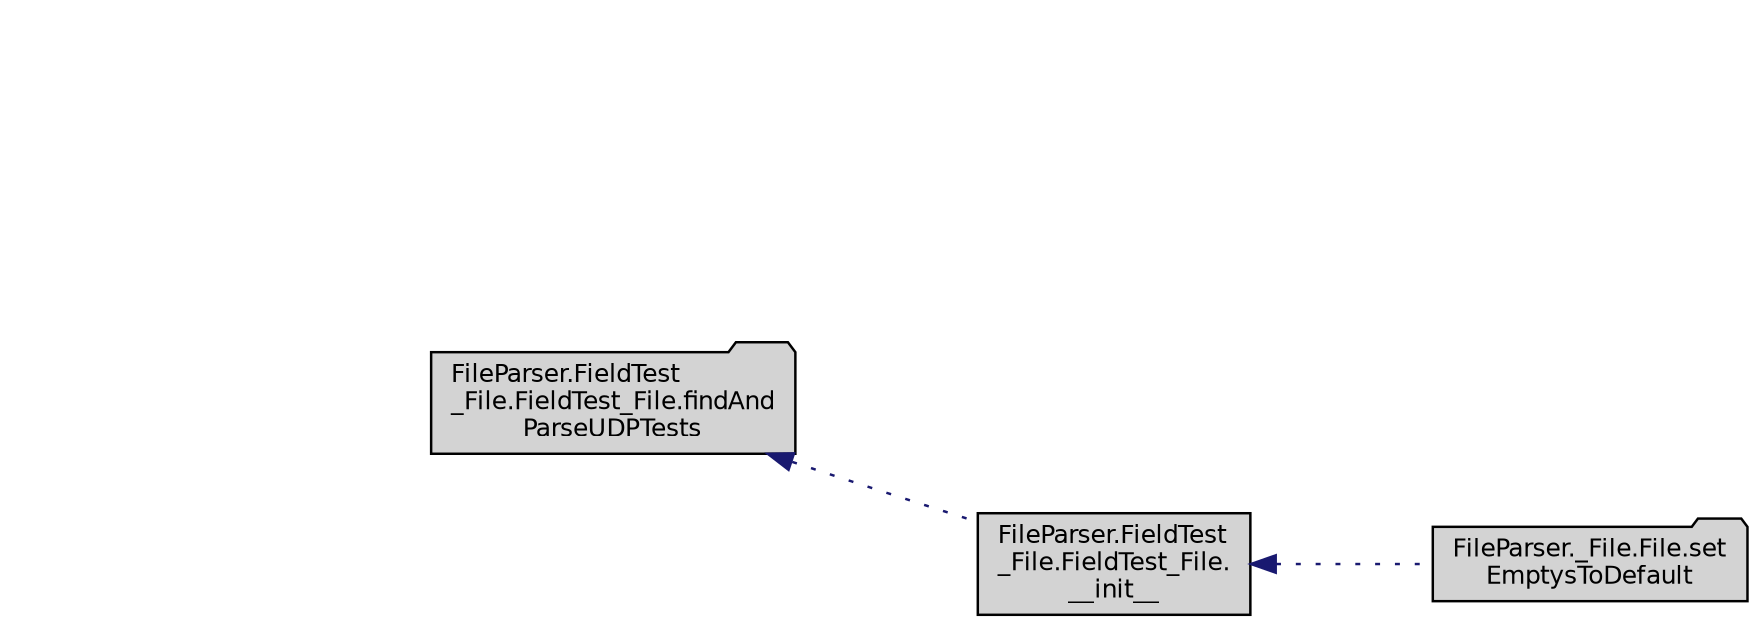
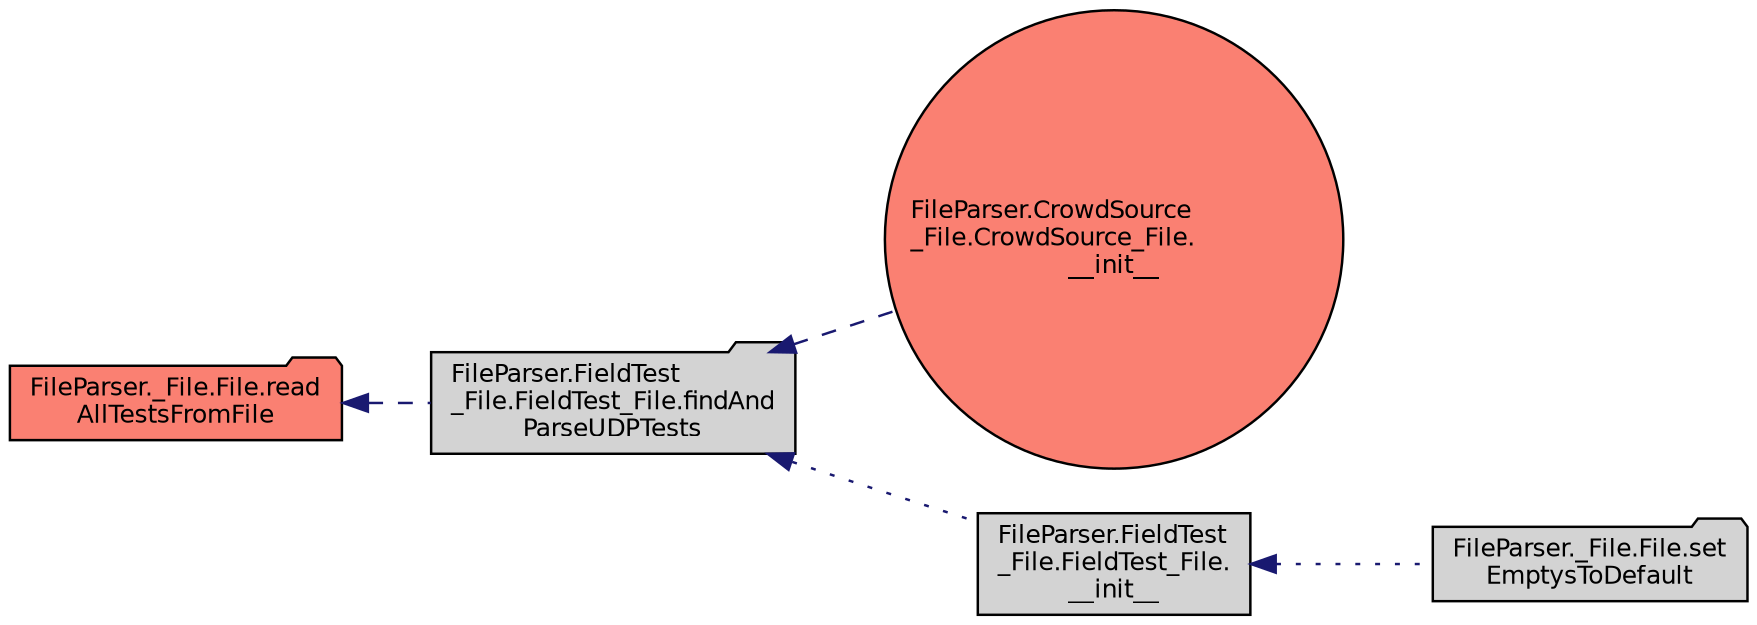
none -> (1114, 239)
none -> (176, 403)
